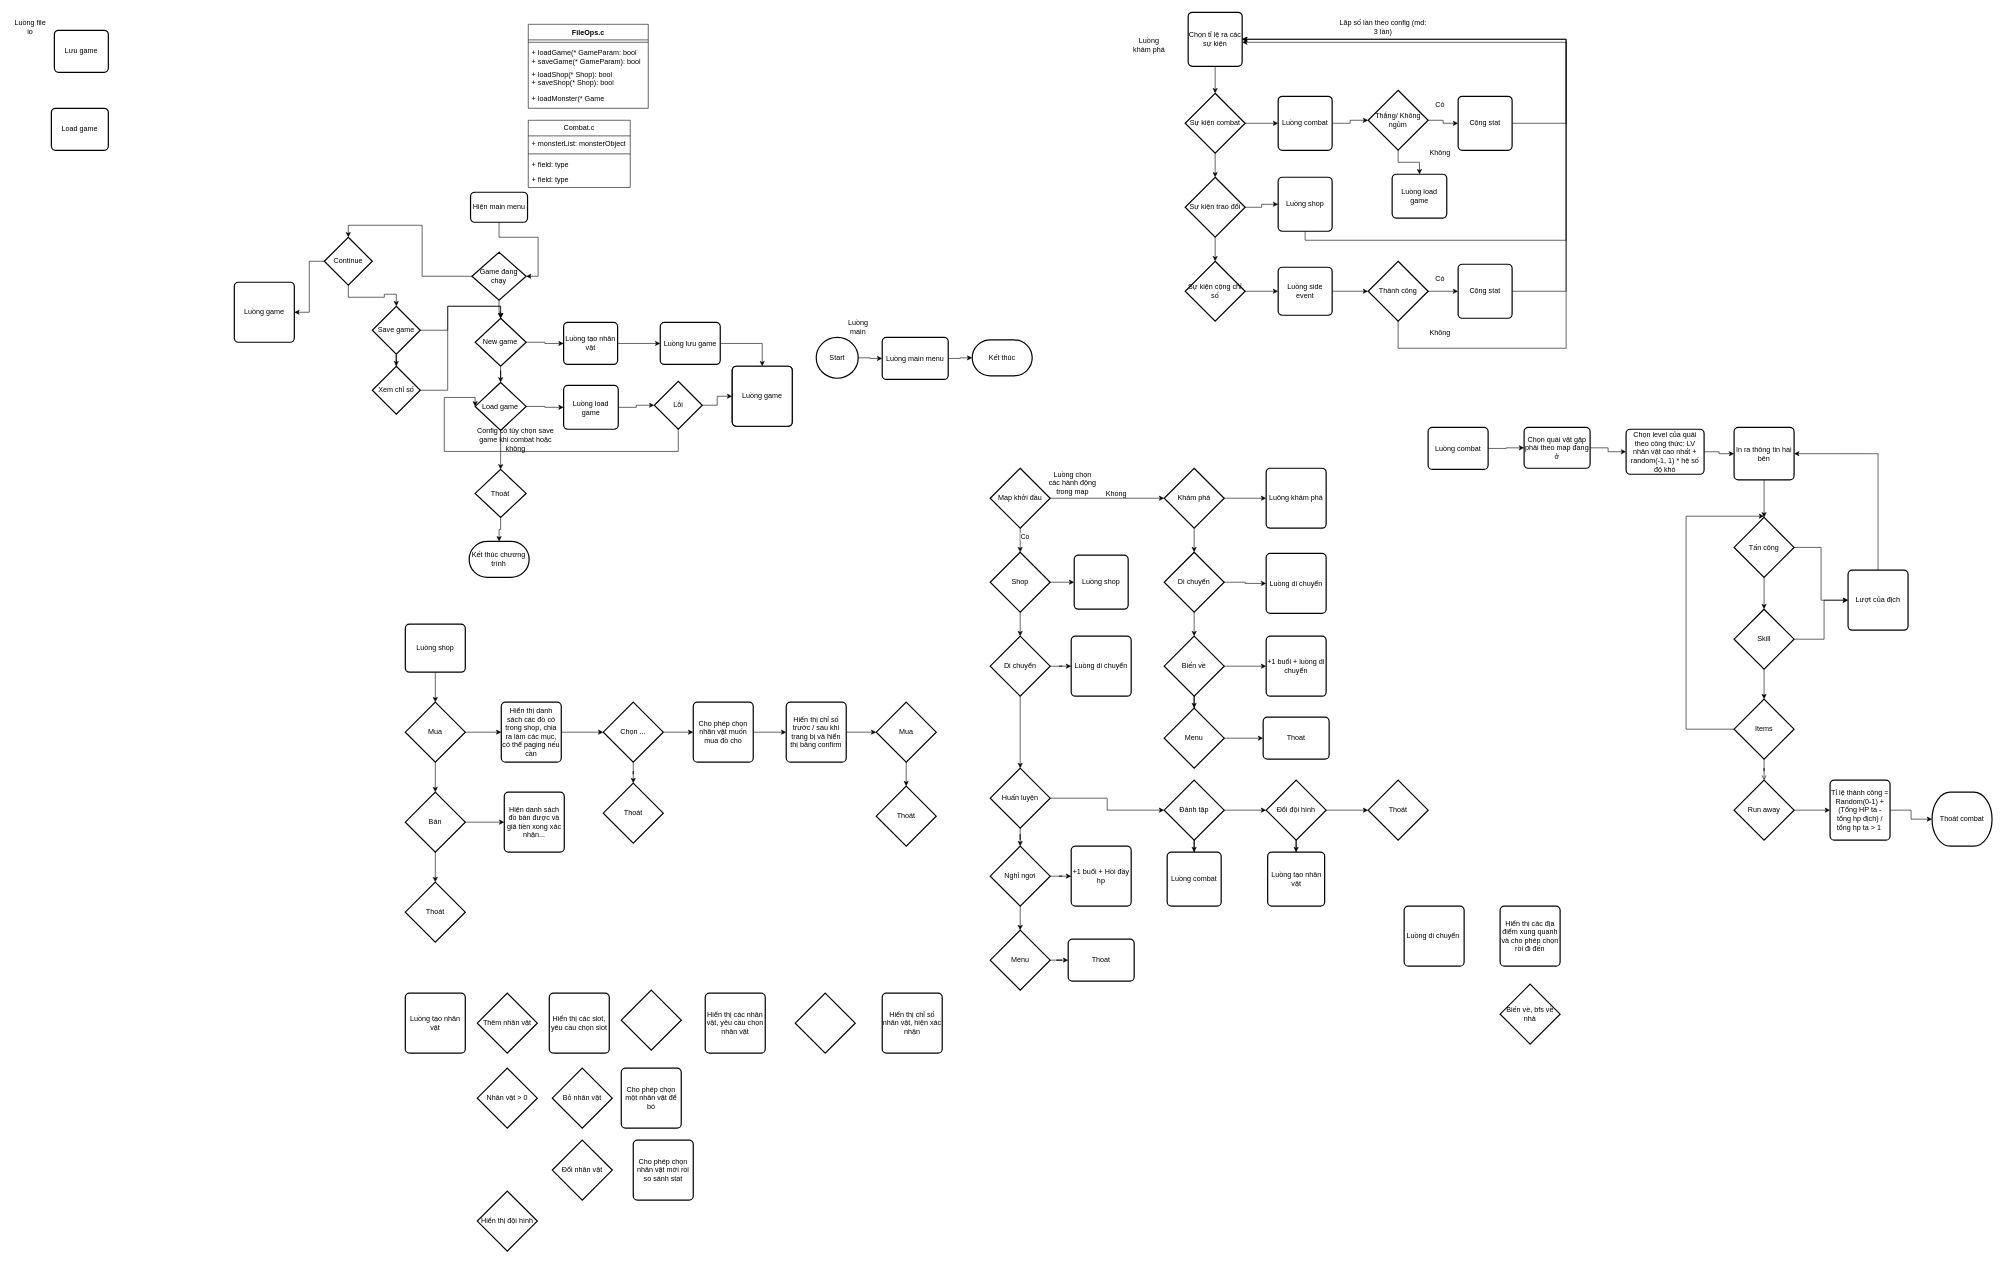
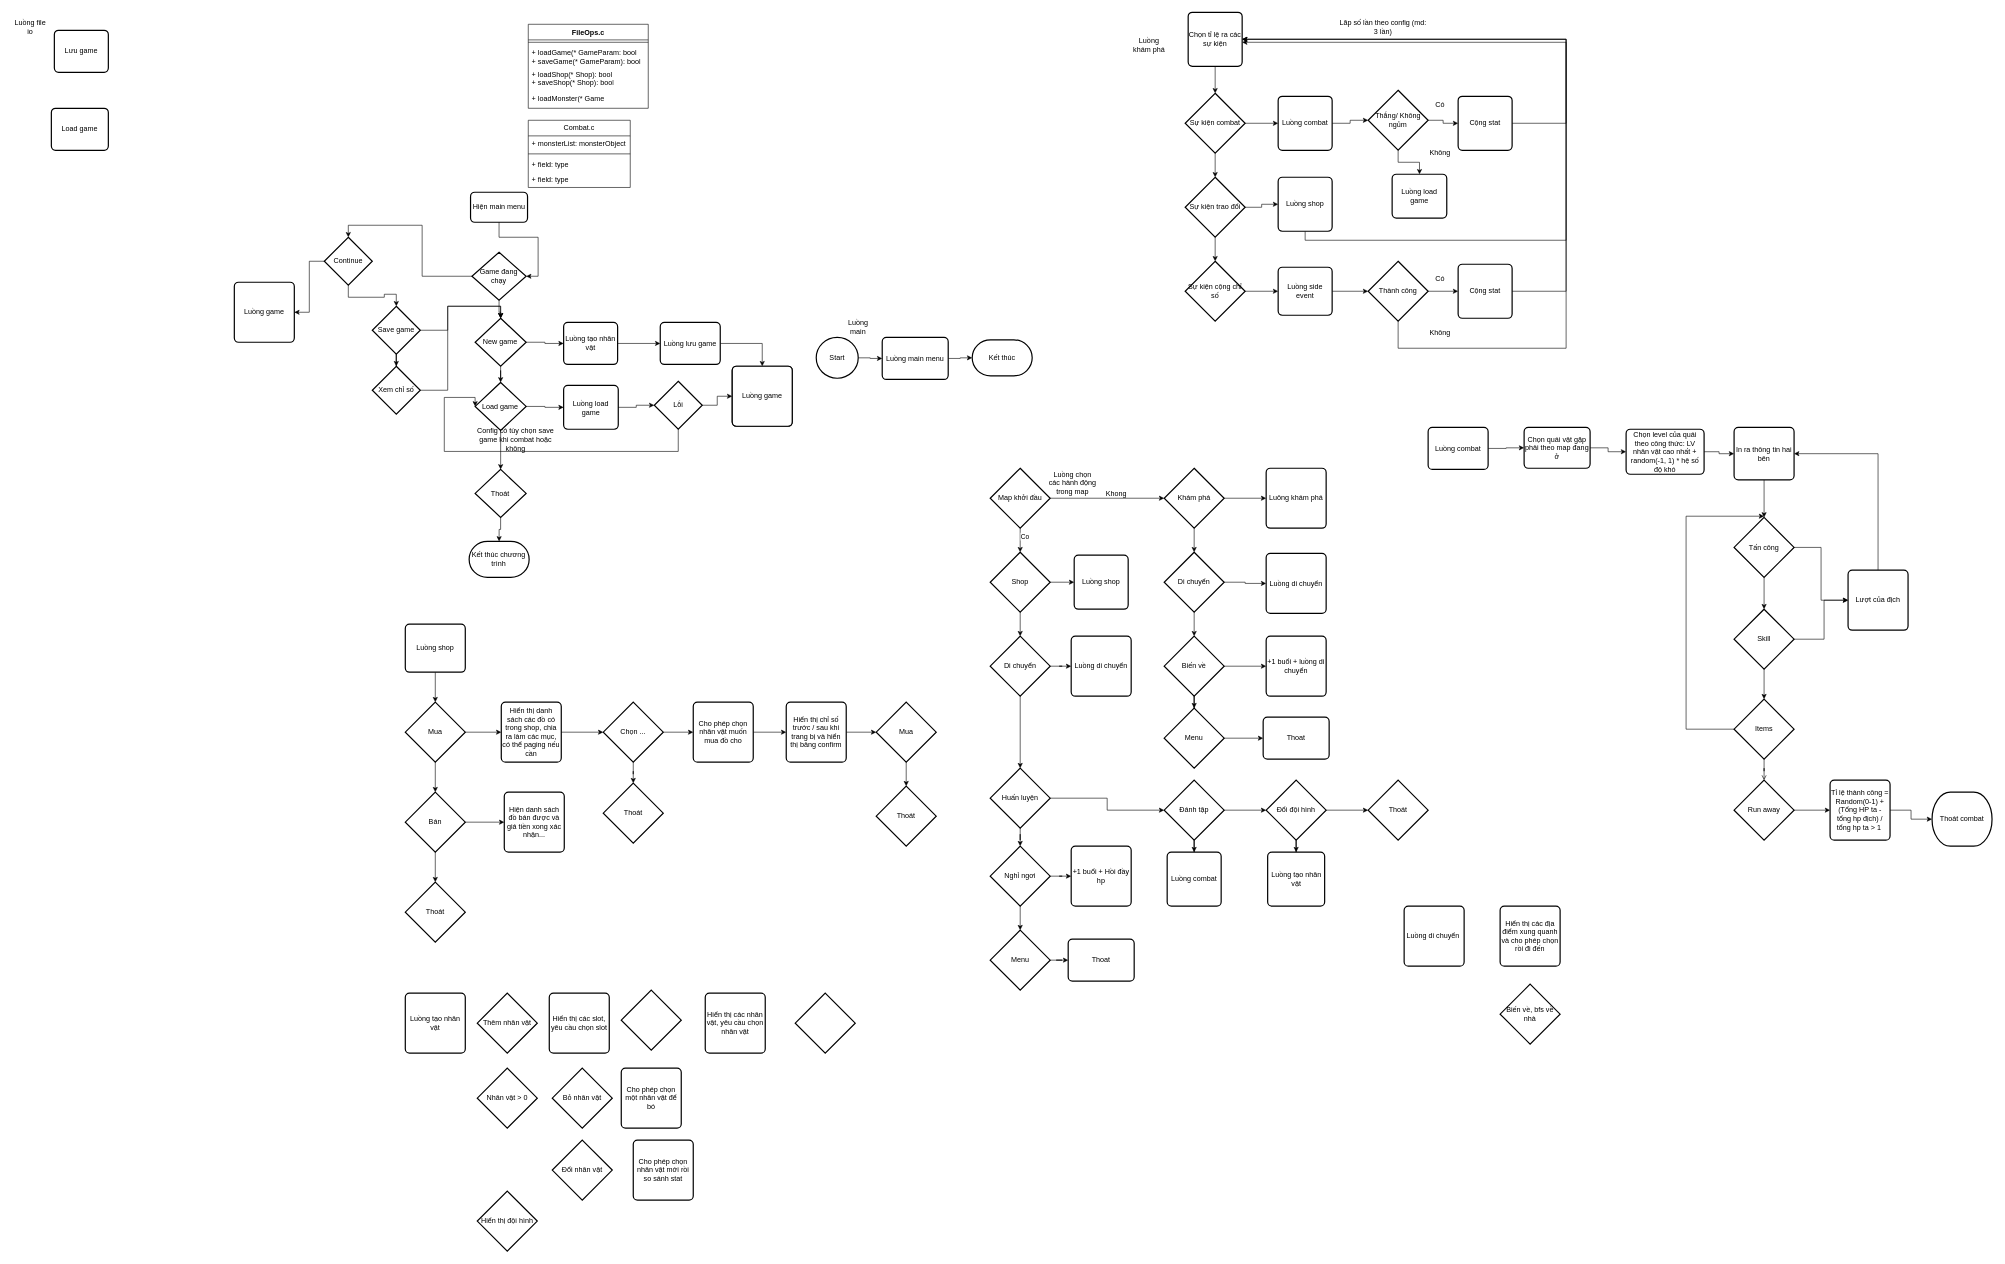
(912, 1023) -> none
